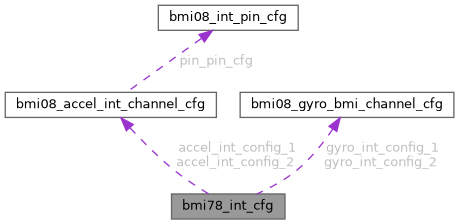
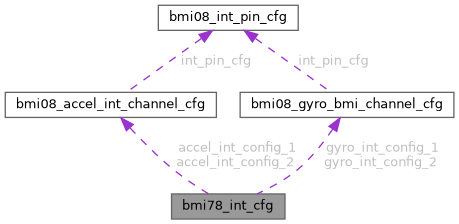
(214, 61) -> (214, 61)
none -> (293, 65)
